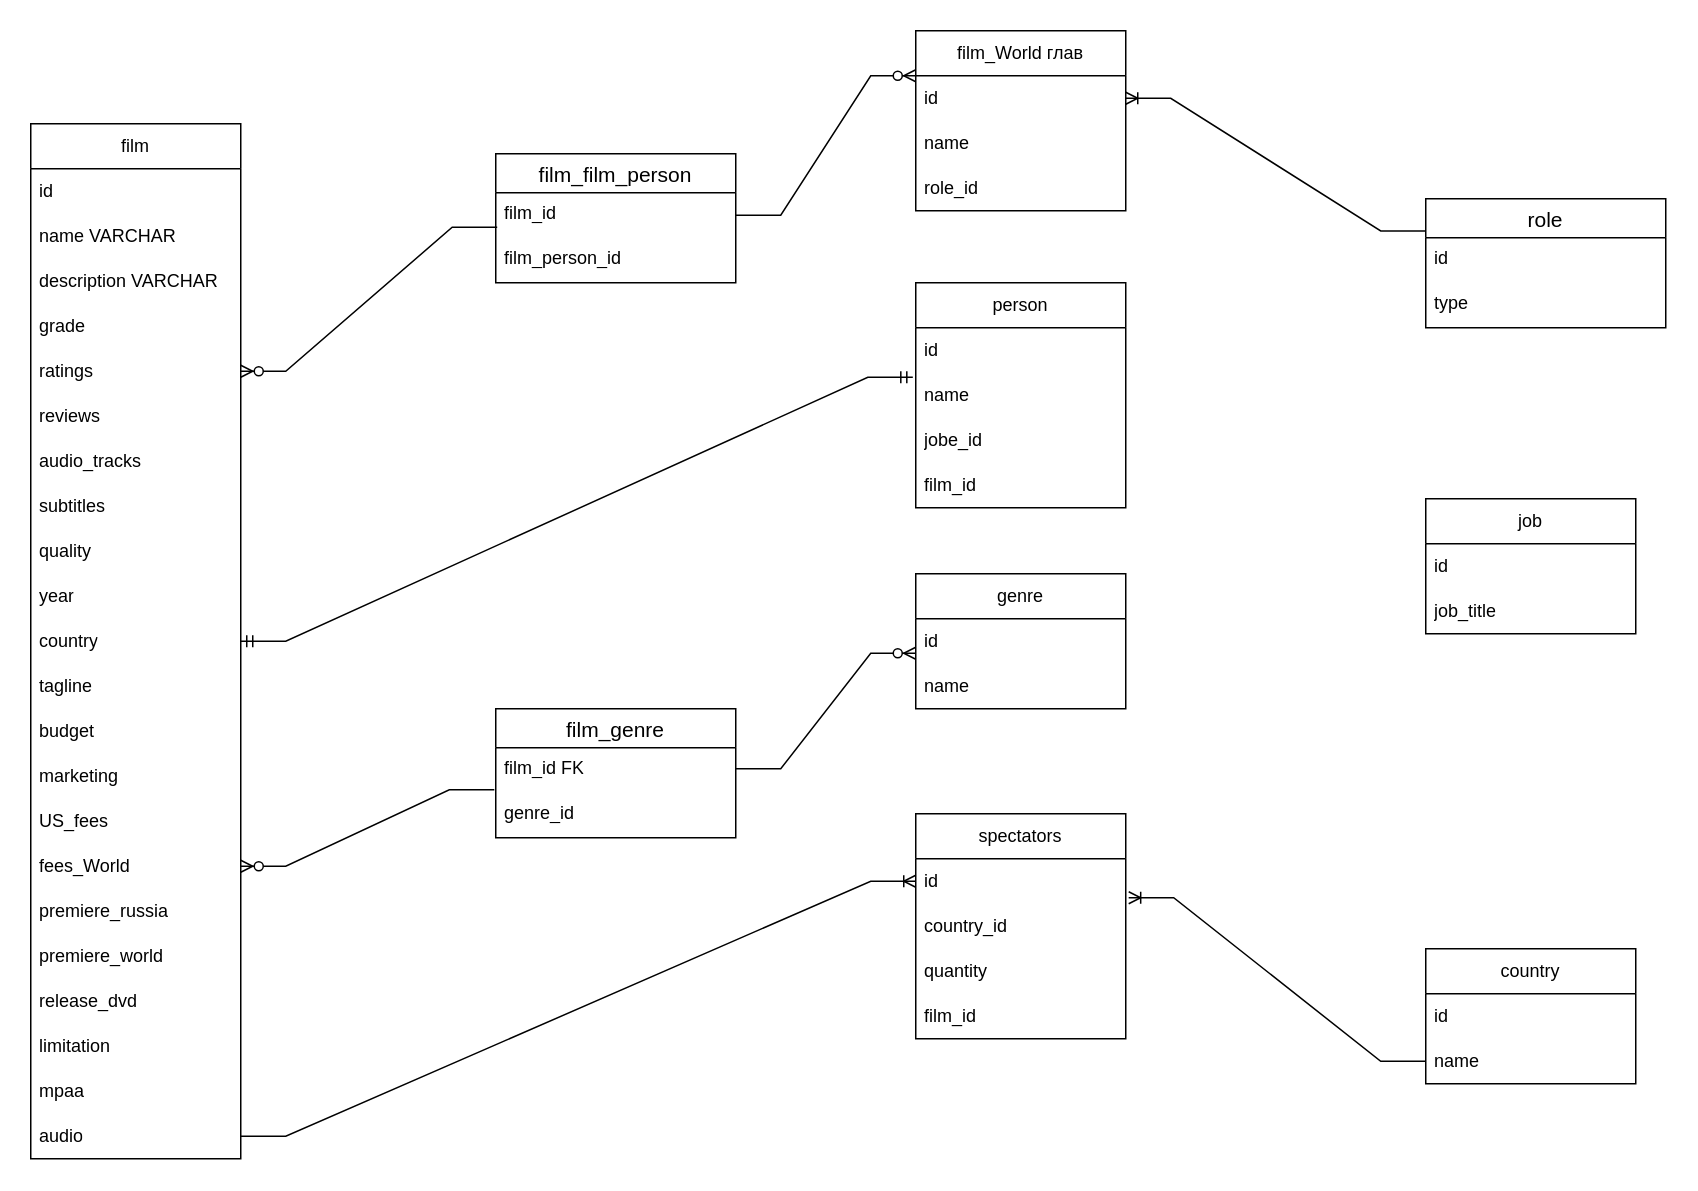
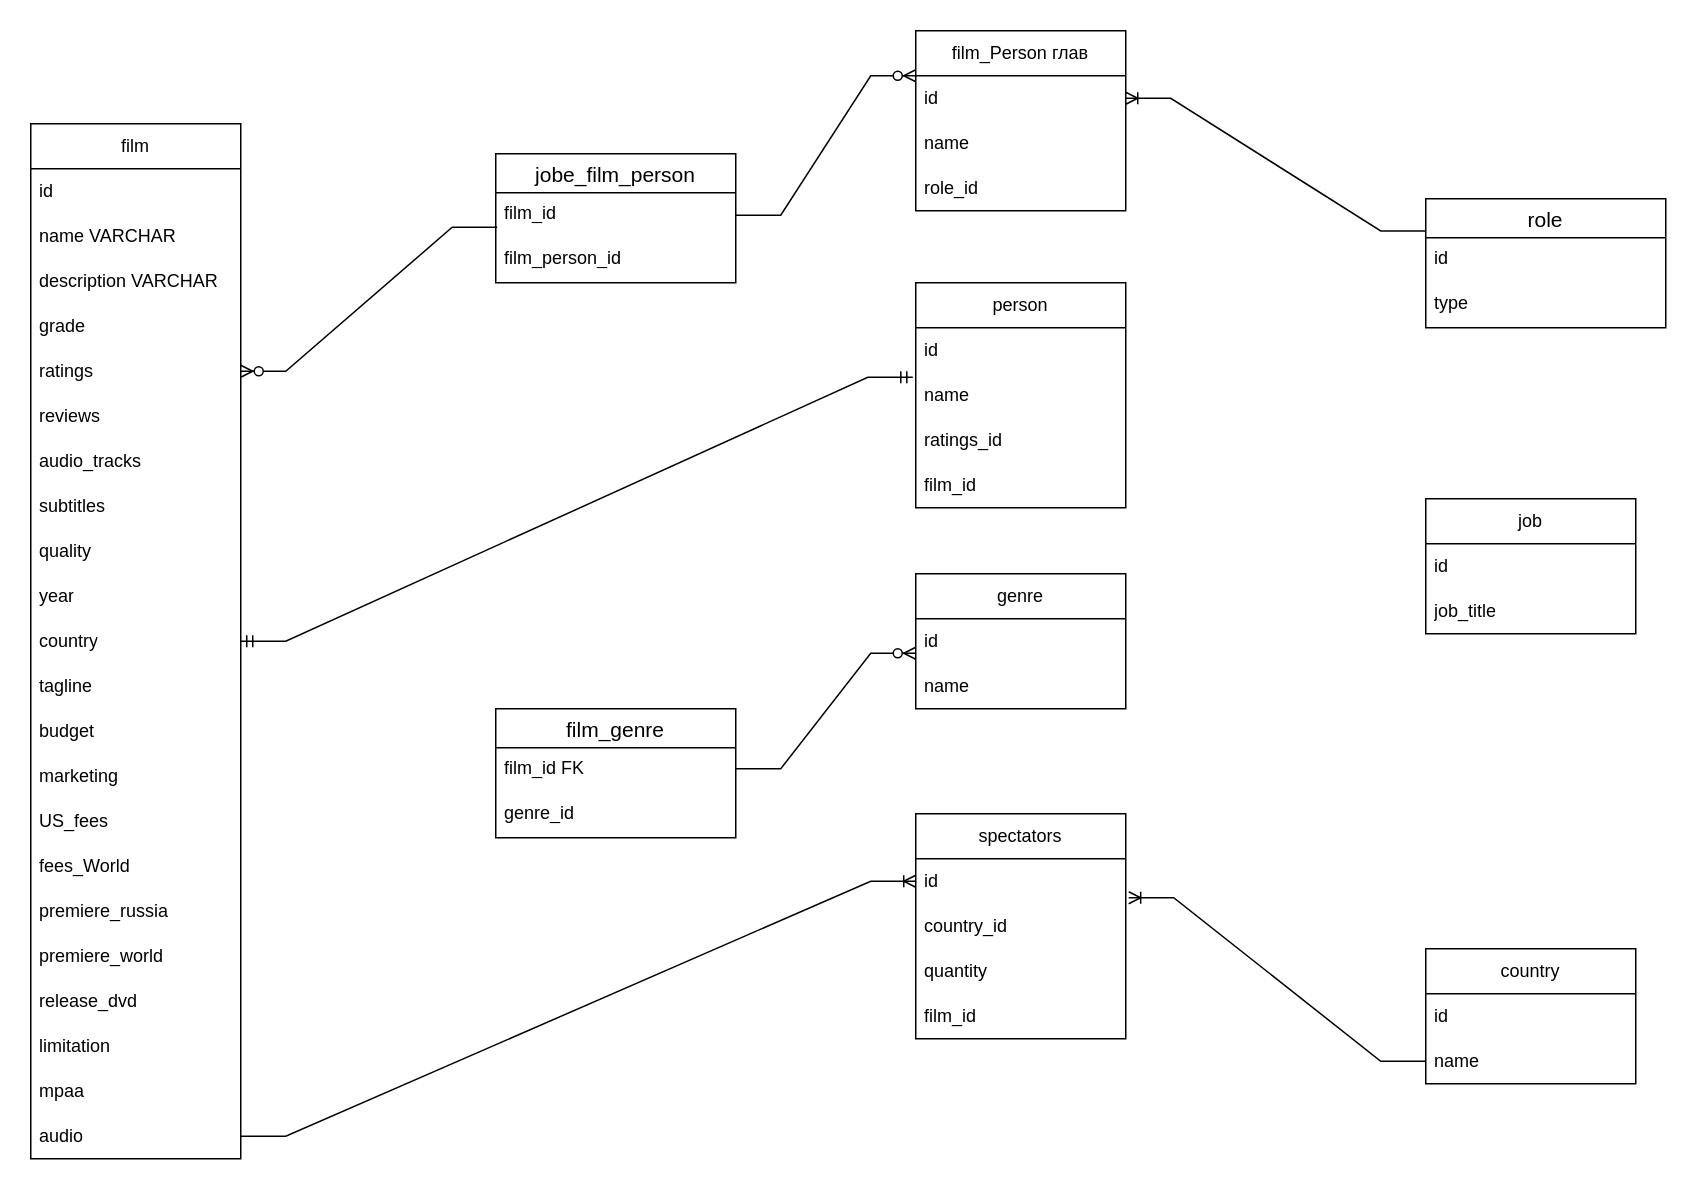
(1021, 53) -> (1021, 53)
(615, 175) -> (615, 175)
(958, 440) -> (970, 440)
(368, 828) -> none
